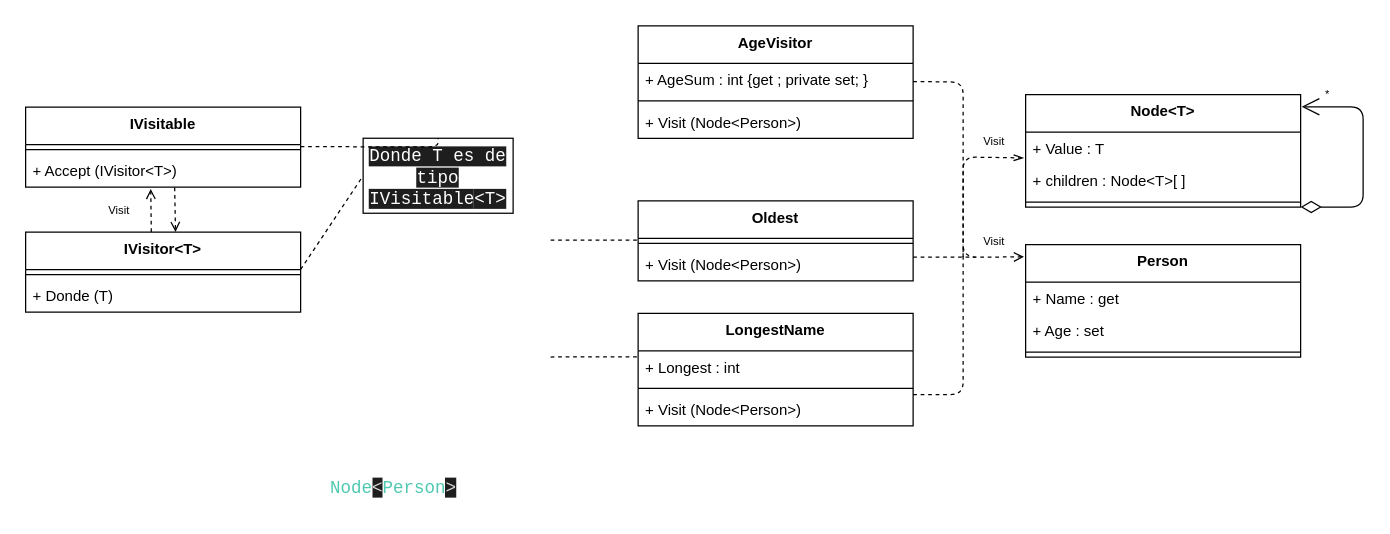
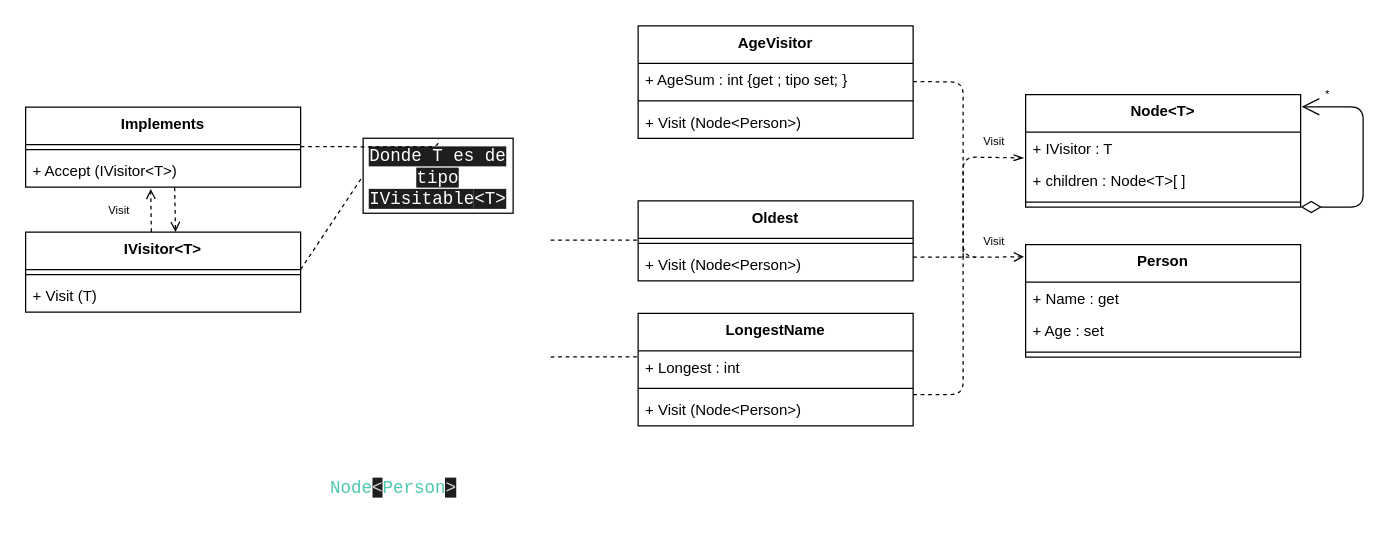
(771, 80) -> (758, 80)
(163, 124) -> (163, 124)
(1069, 149) -> (1080, 149)
(75, 296) -> (71, 296)
